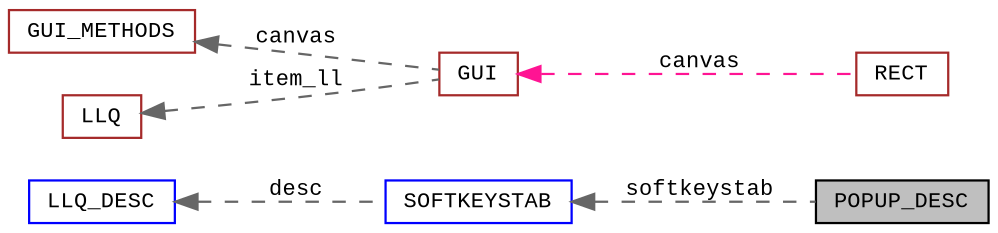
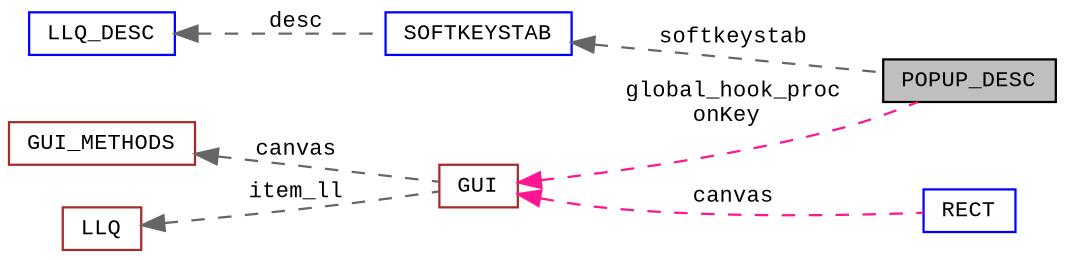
(902, 74) -> (970, 211)
none -> (732, 152)
